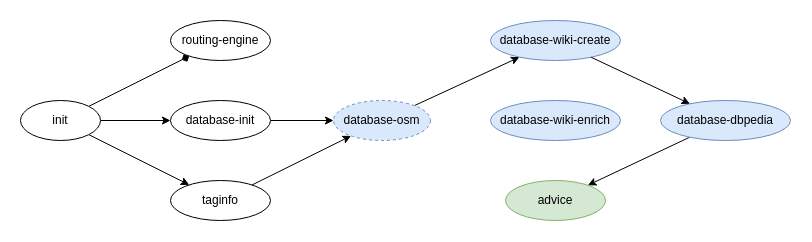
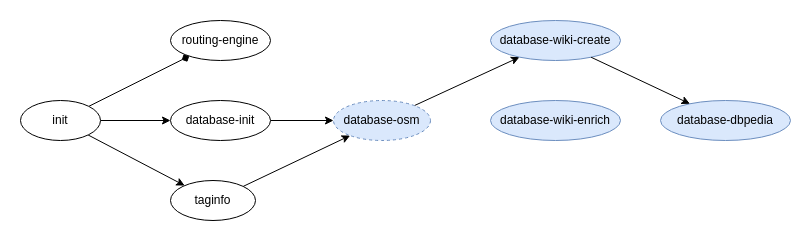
(642, 160) -> none
(221, 201) -> (213, 201)
(556, 201) -> none
